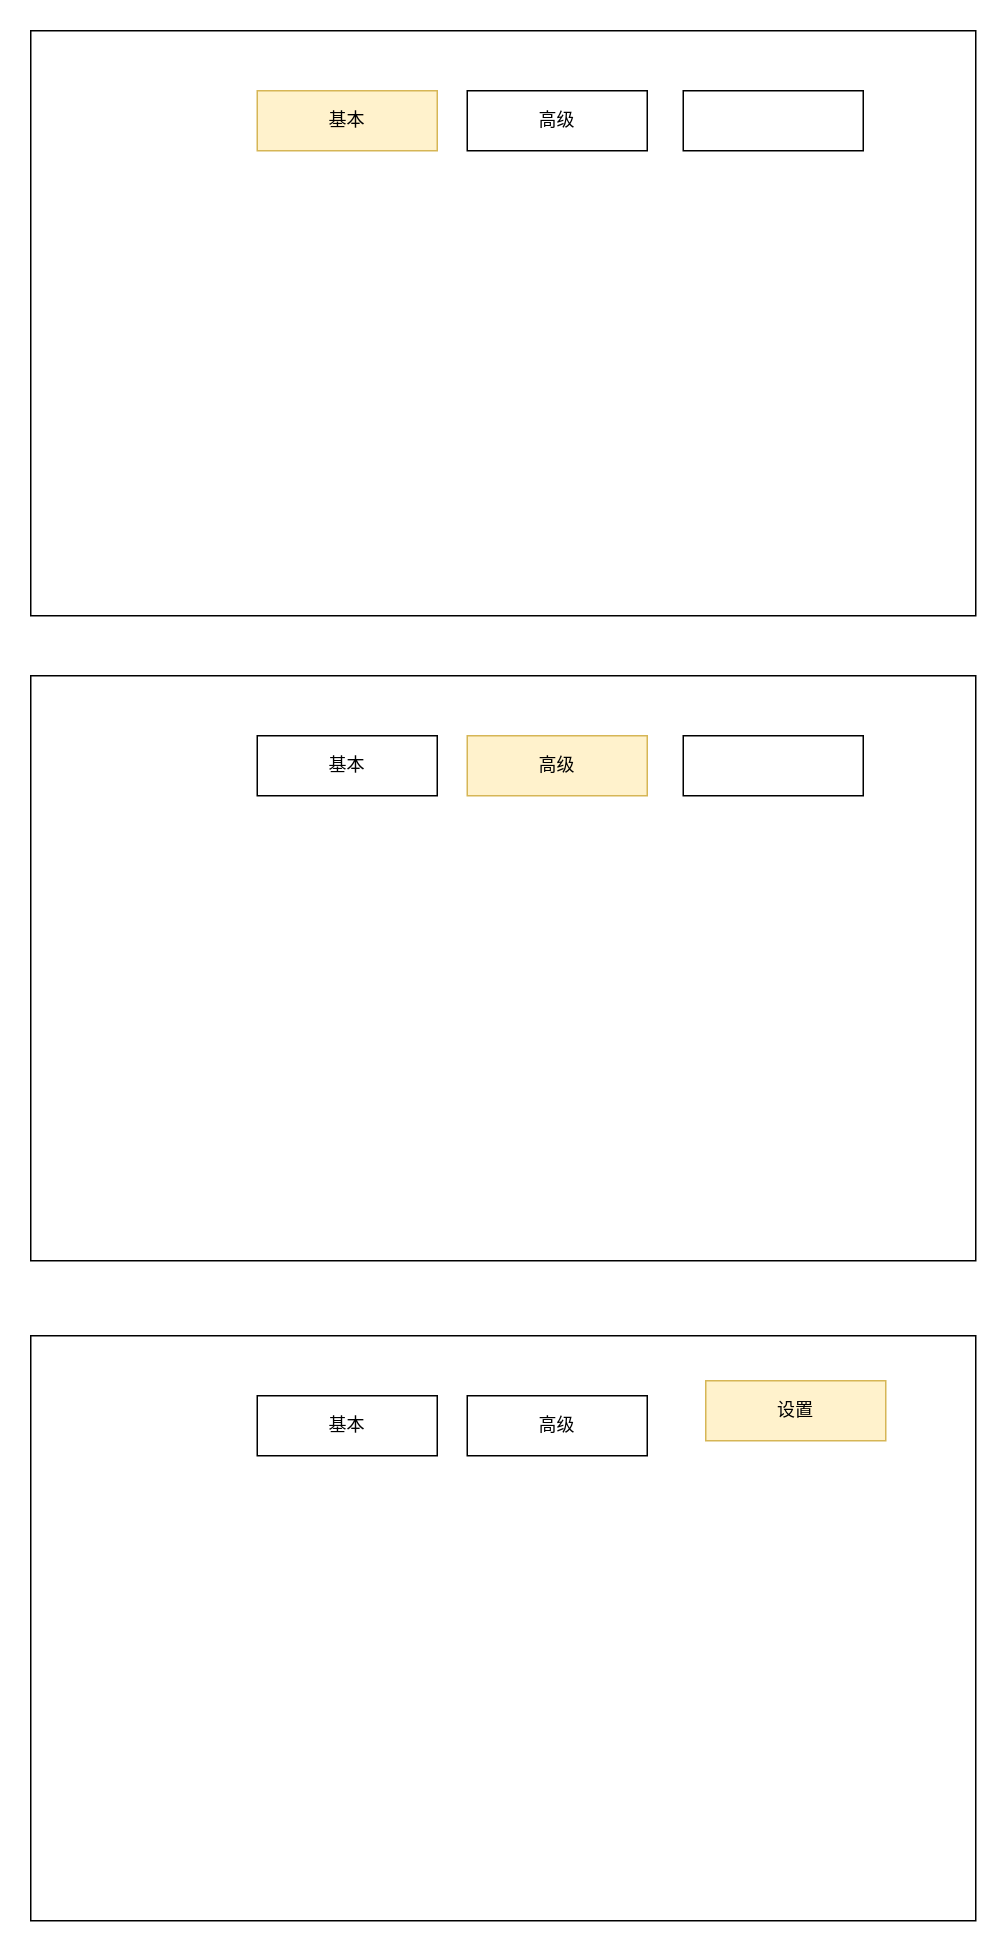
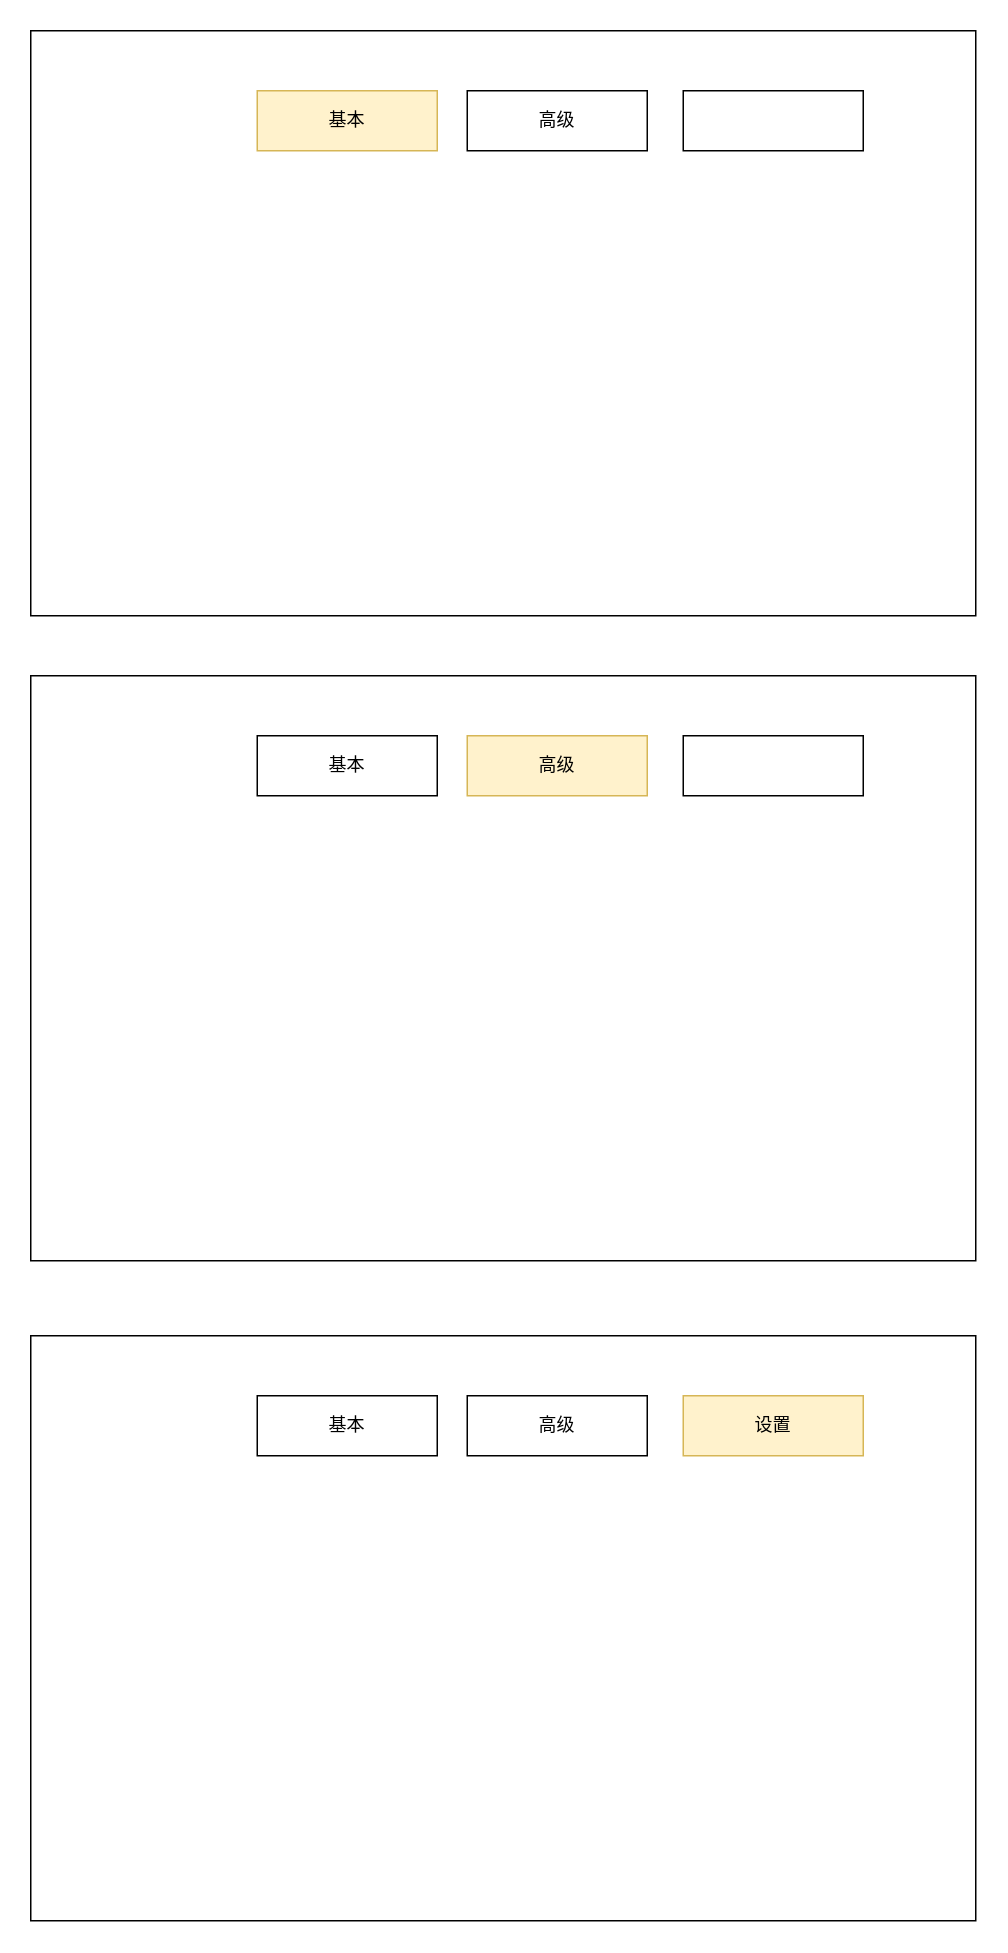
(796, 1411) -> (773, 1426)
